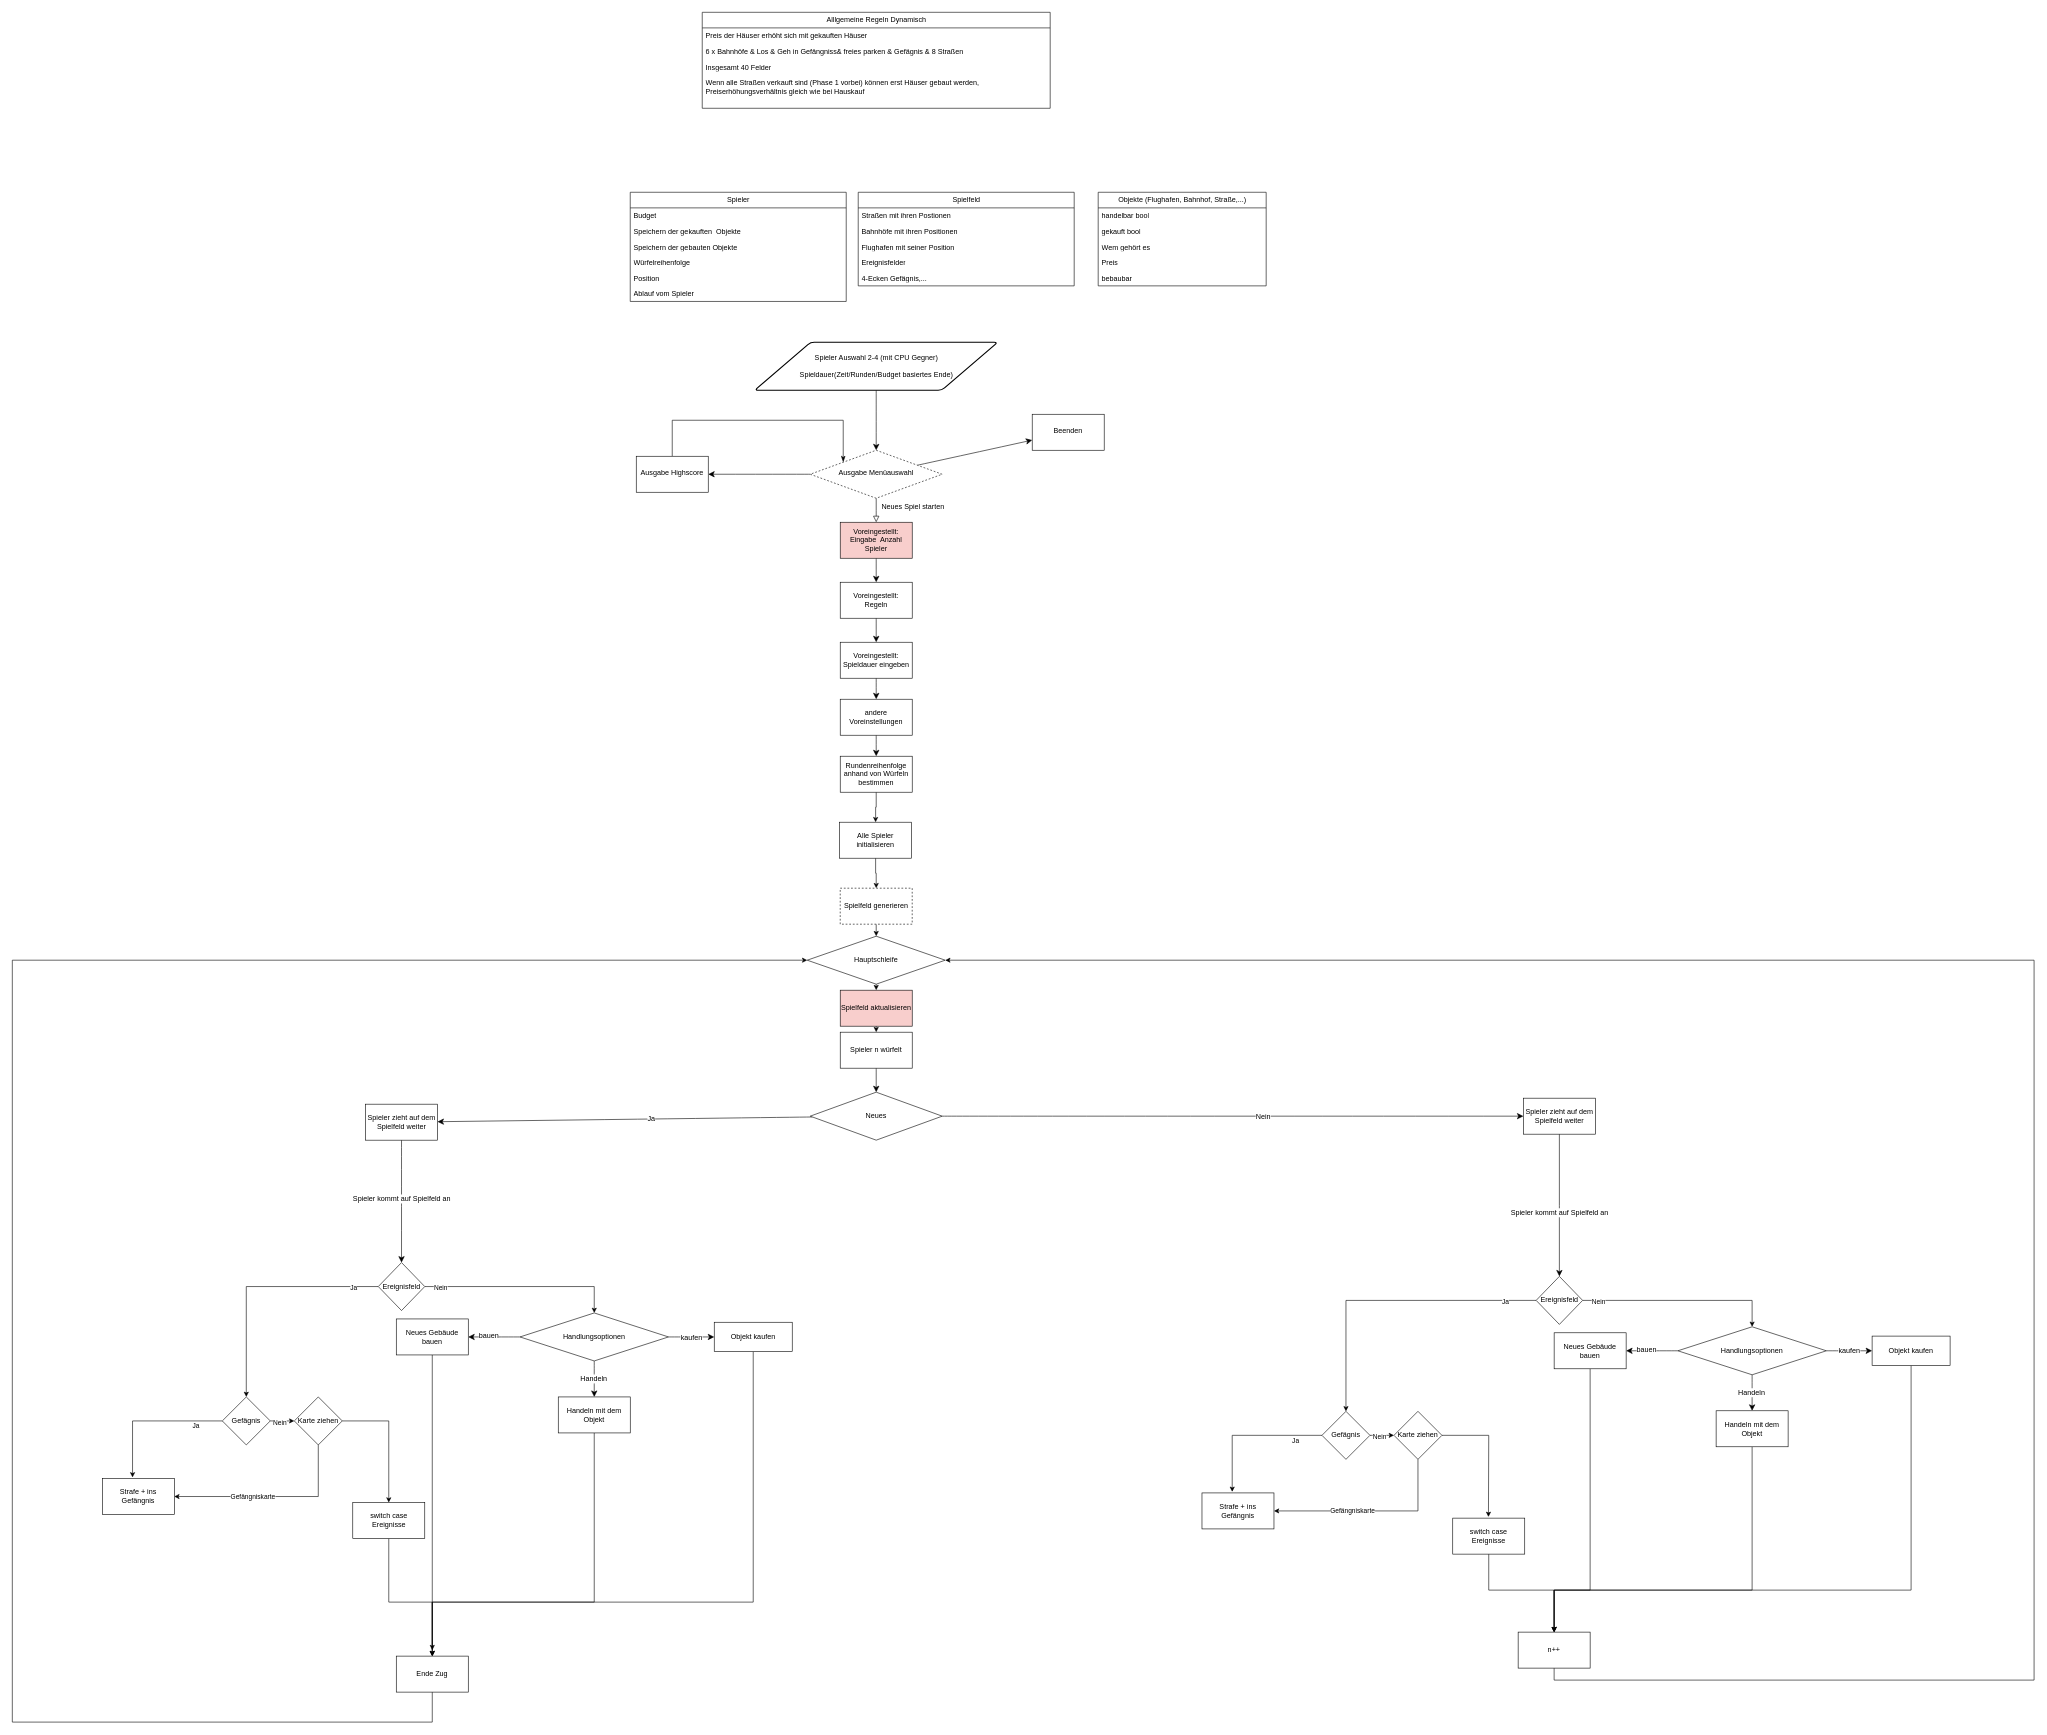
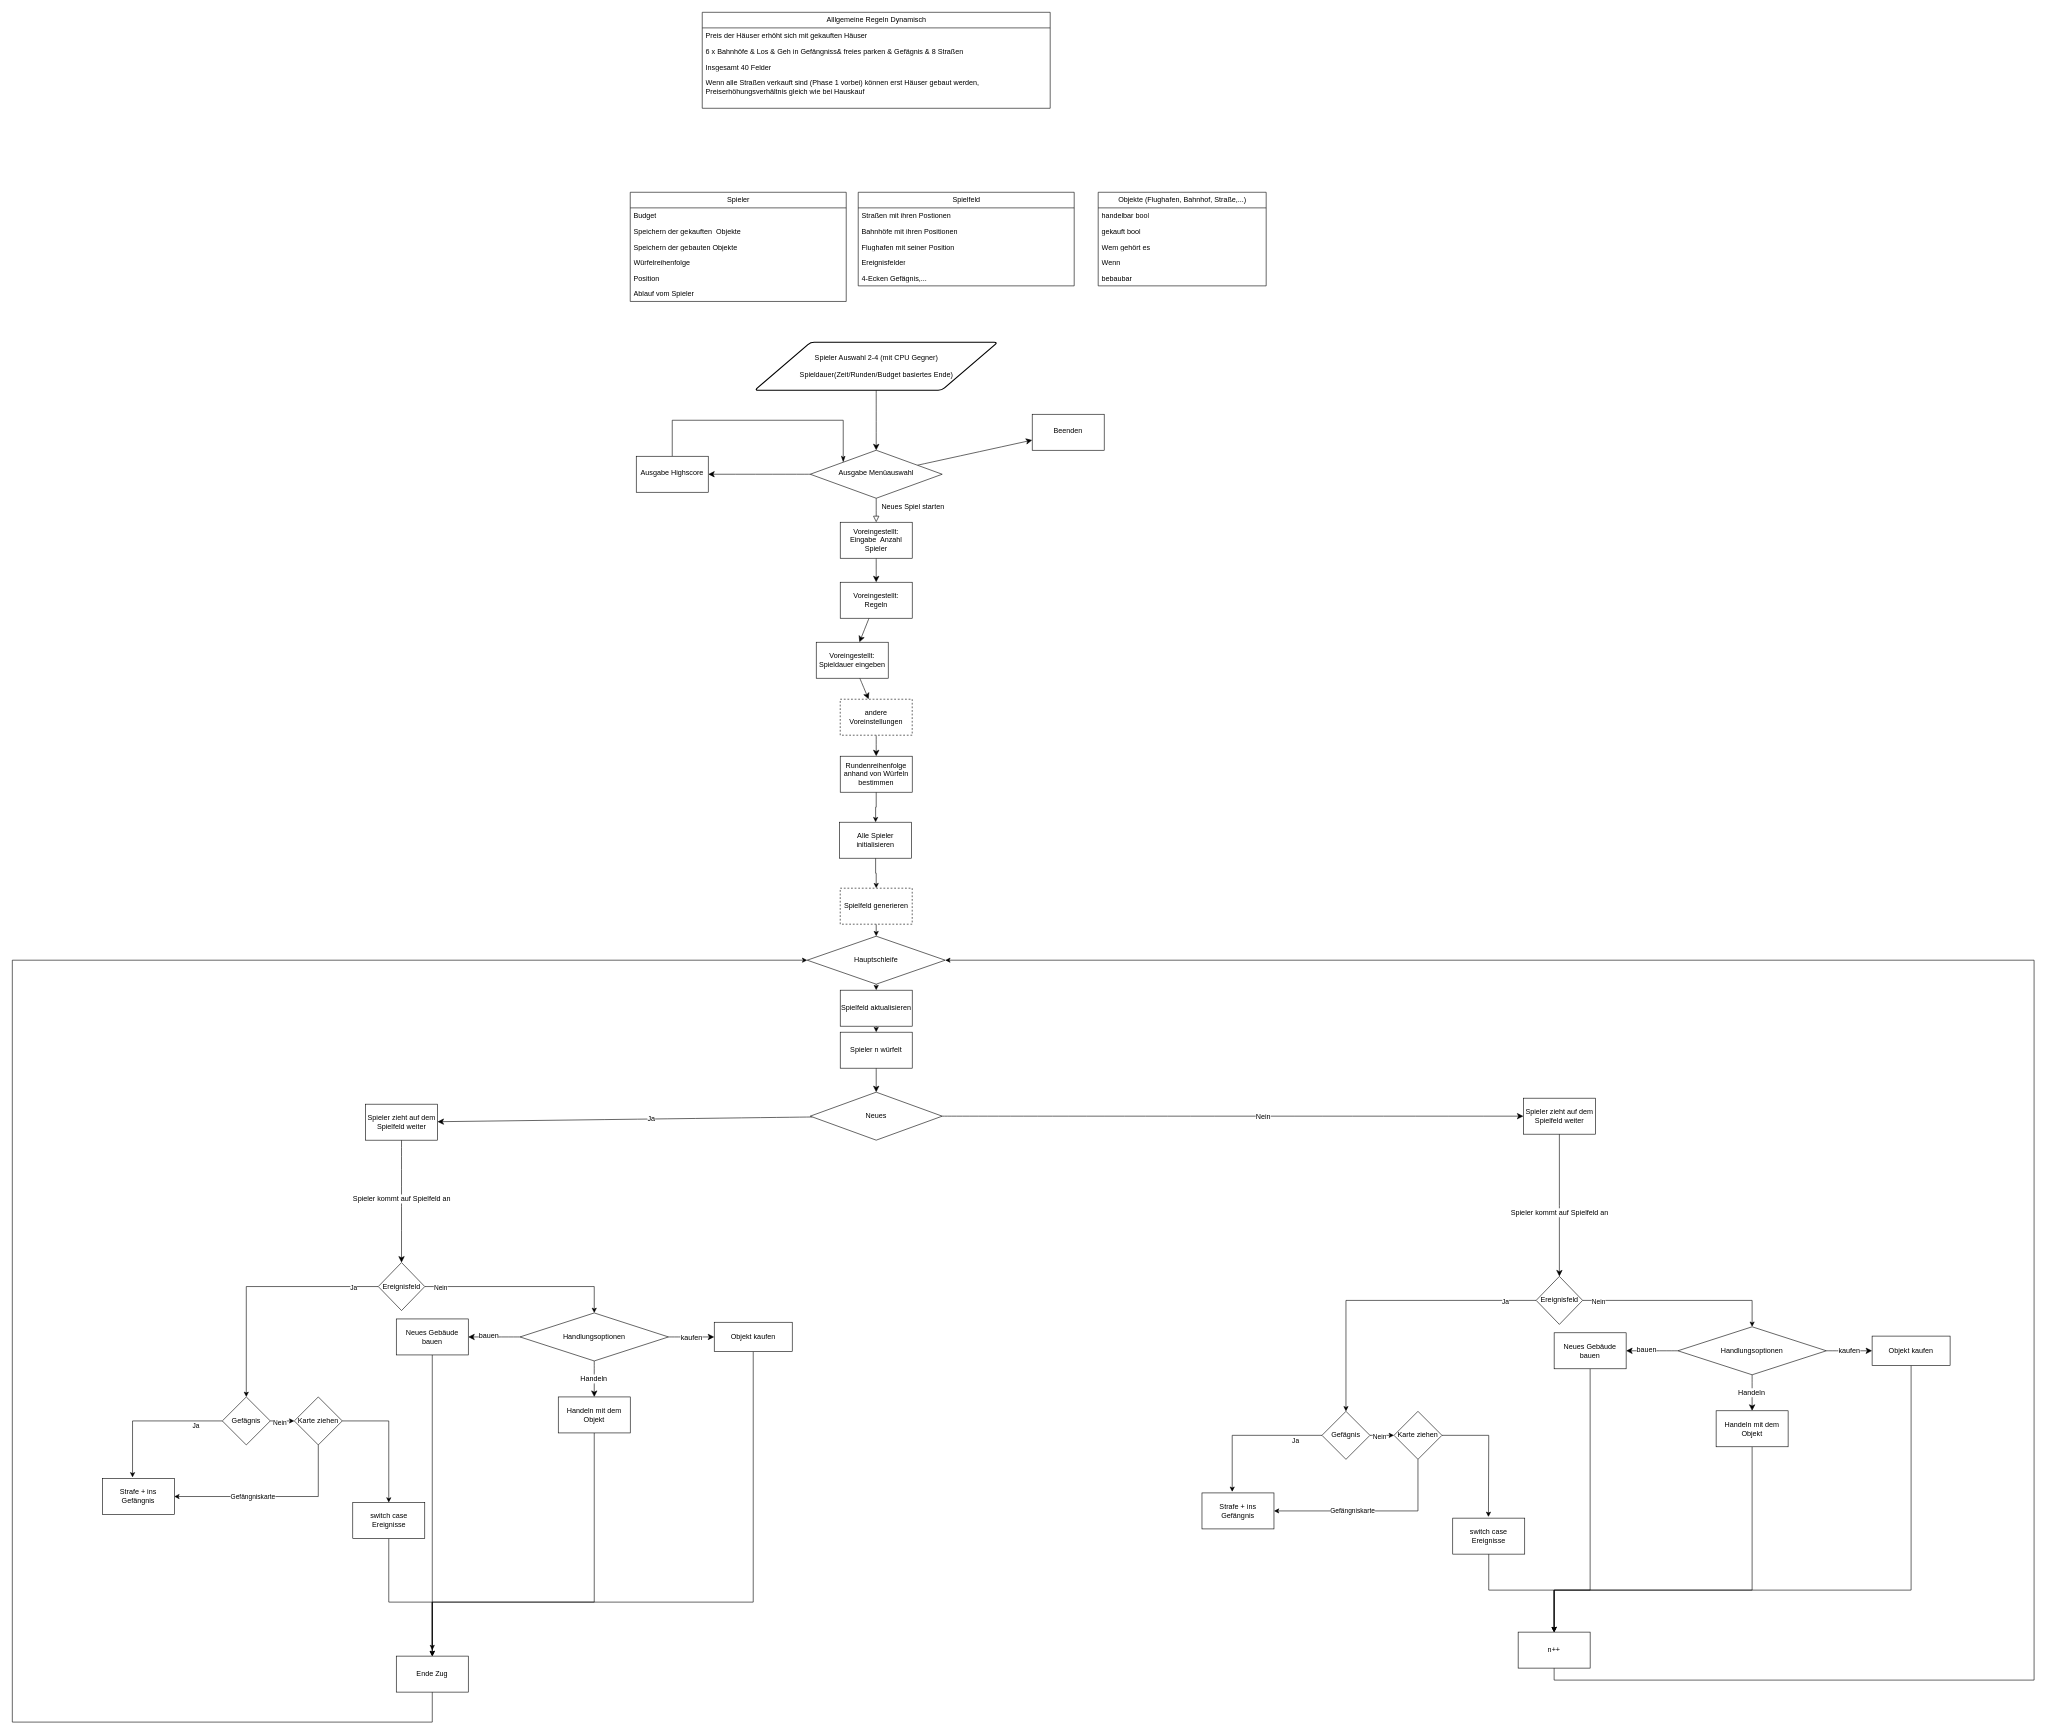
(1111, 263) -> (1110, 263)
(876, 474) -> (876, 474)
(876, 540) -> (876, 540)
(876, 660) -> (852, 660)
(876, 717) -> (876, 717)
(876, 1008) -> (876, 1008)
